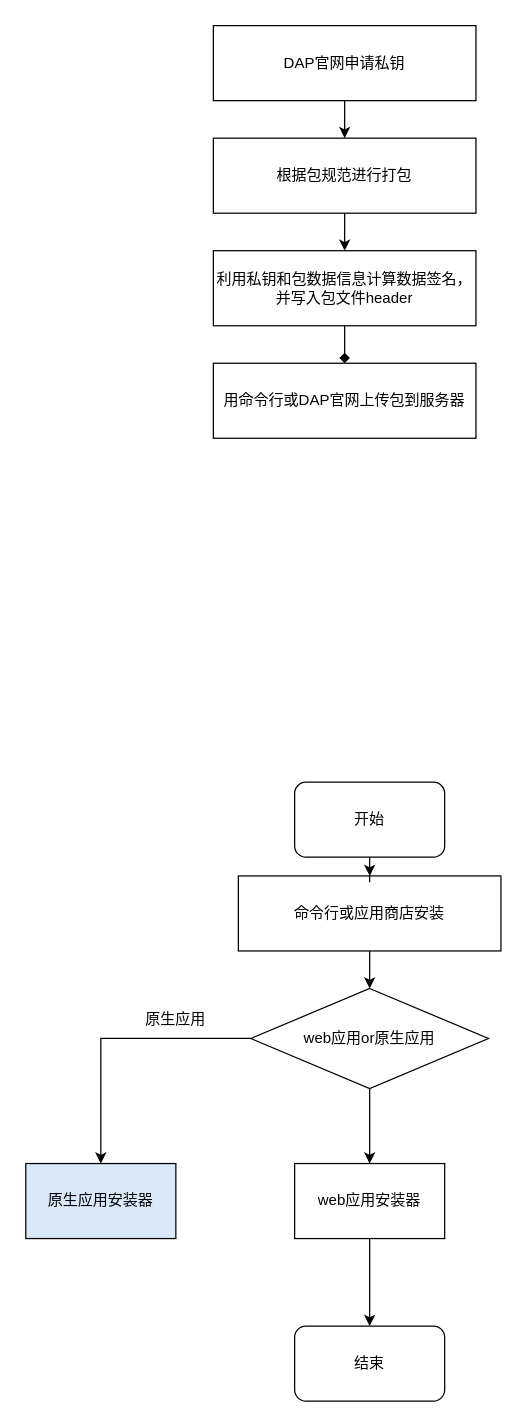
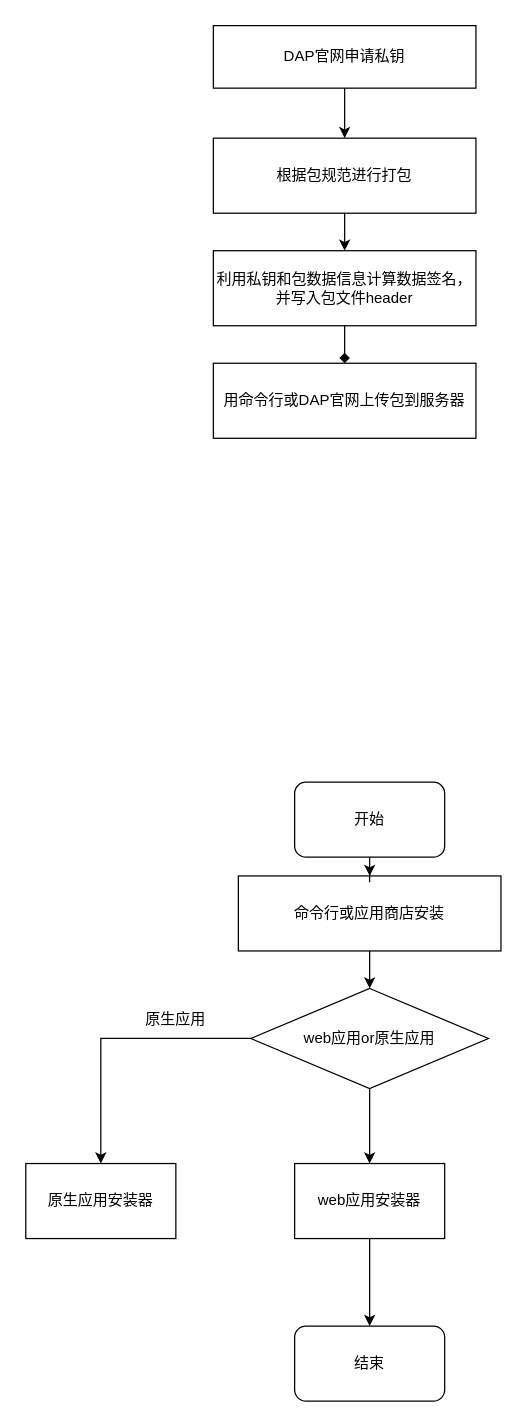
(344, 63) -> (344, 57)
(101, 1201) -> (101, 1201)
